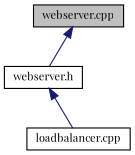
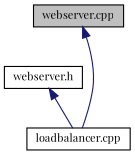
(58, 52) -> (93, 83)
